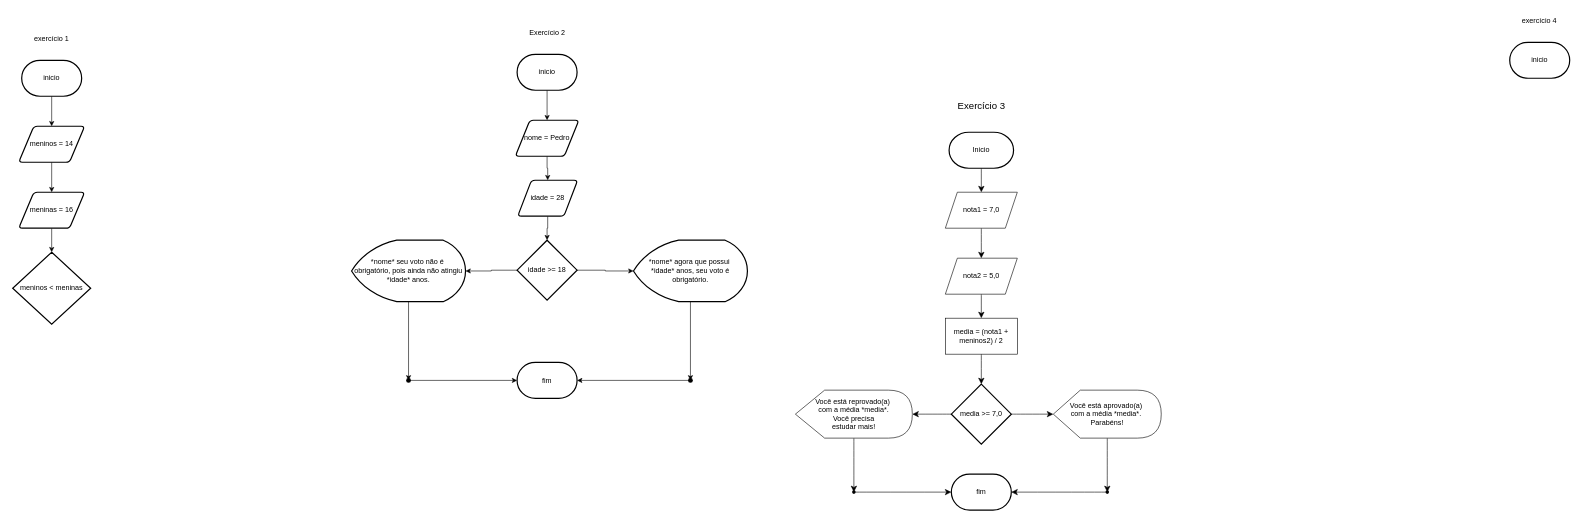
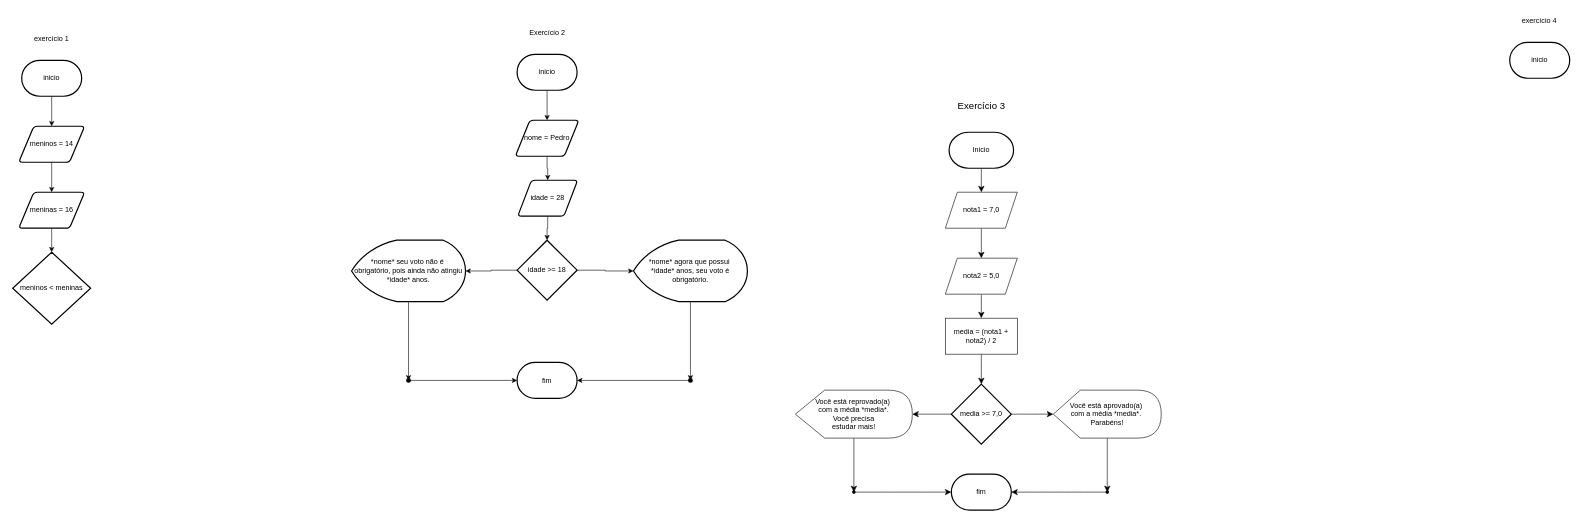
(981, 336) -> (981, 336)
